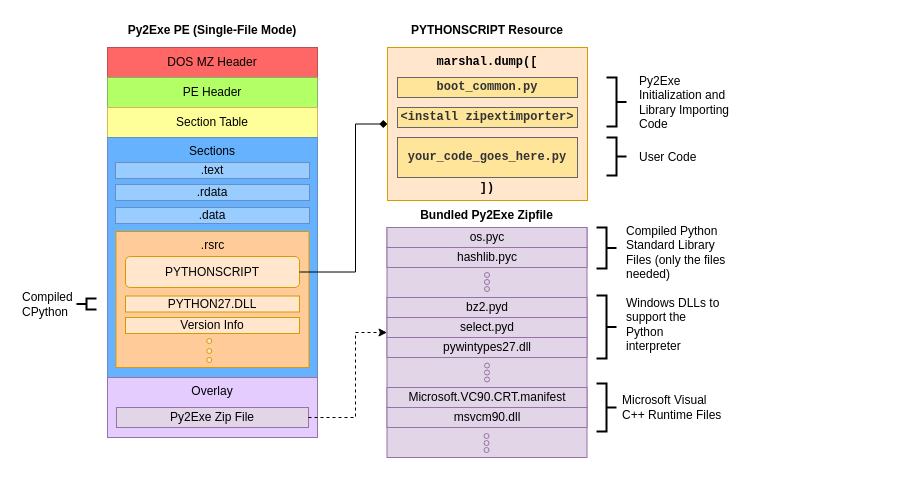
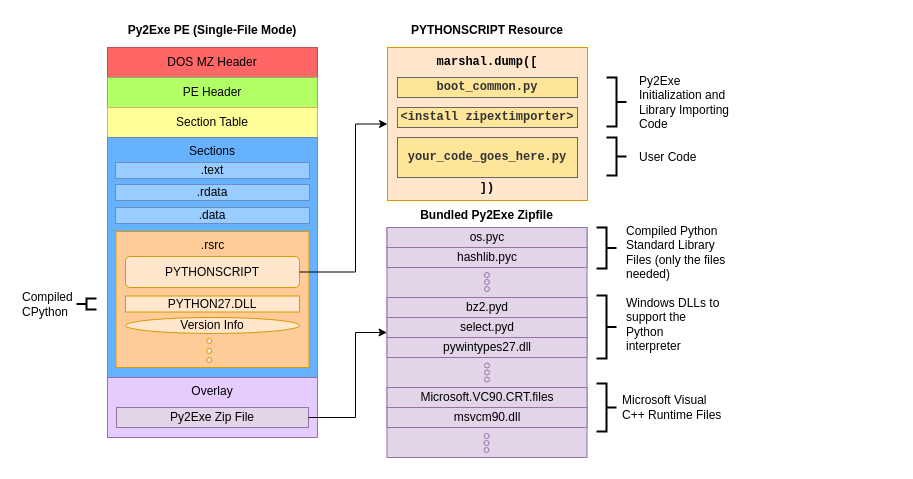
(378, 124) -> (379, 124)
(213, 326) -> (213, 326)
(356, 386) -> (356, 386)
(488, 398) -> (488, 398)
